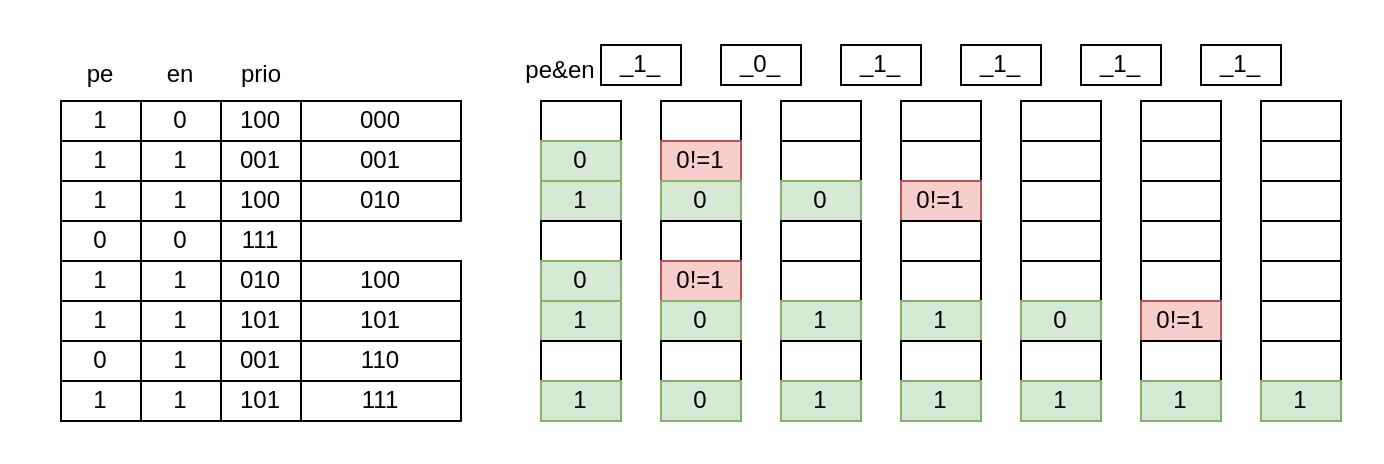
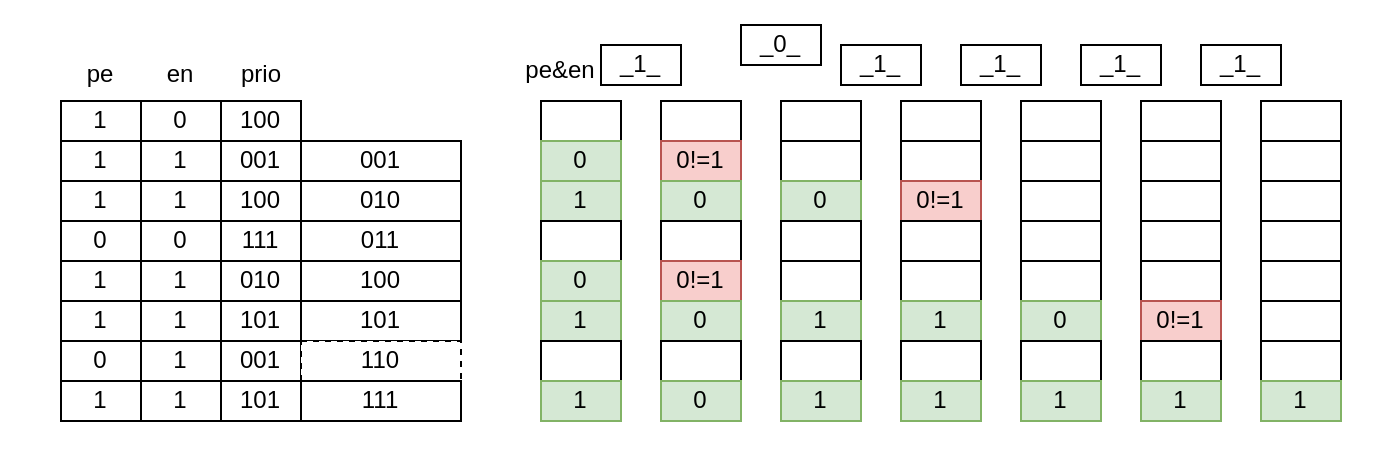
(761, 65) -> (781, 45)
(381, 121) -> none
none -> (381, 241)
(381, 361) -> (381, 361)
